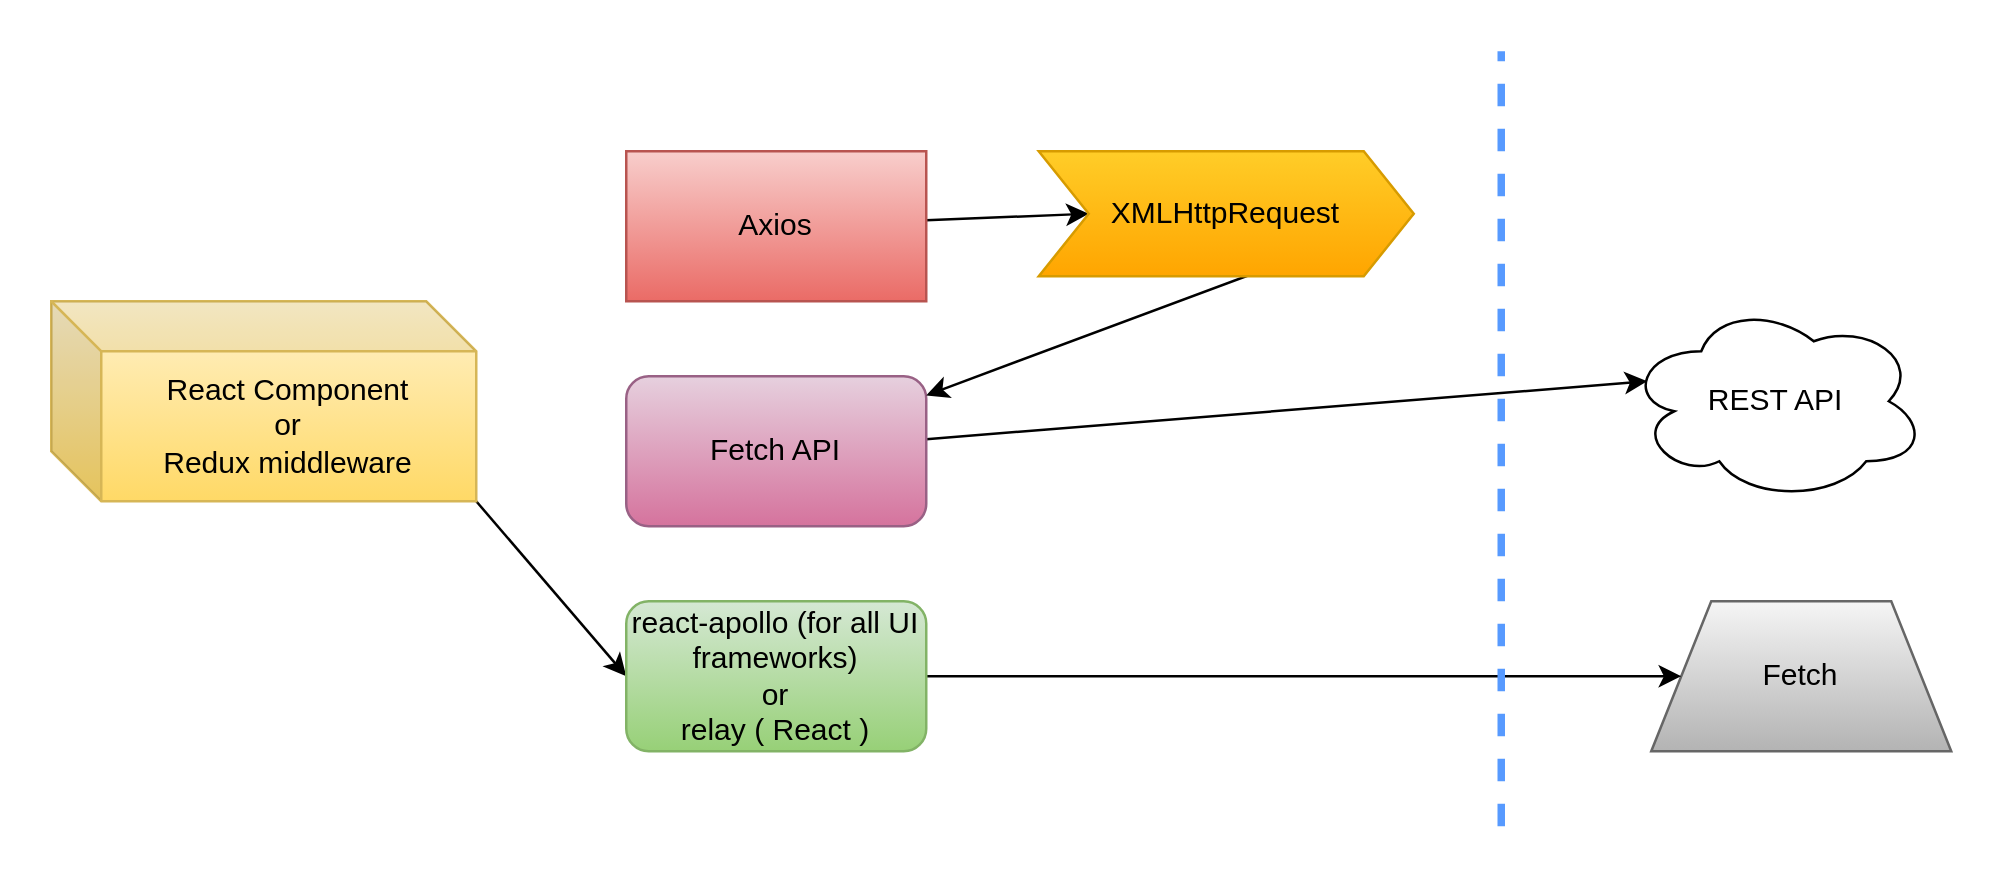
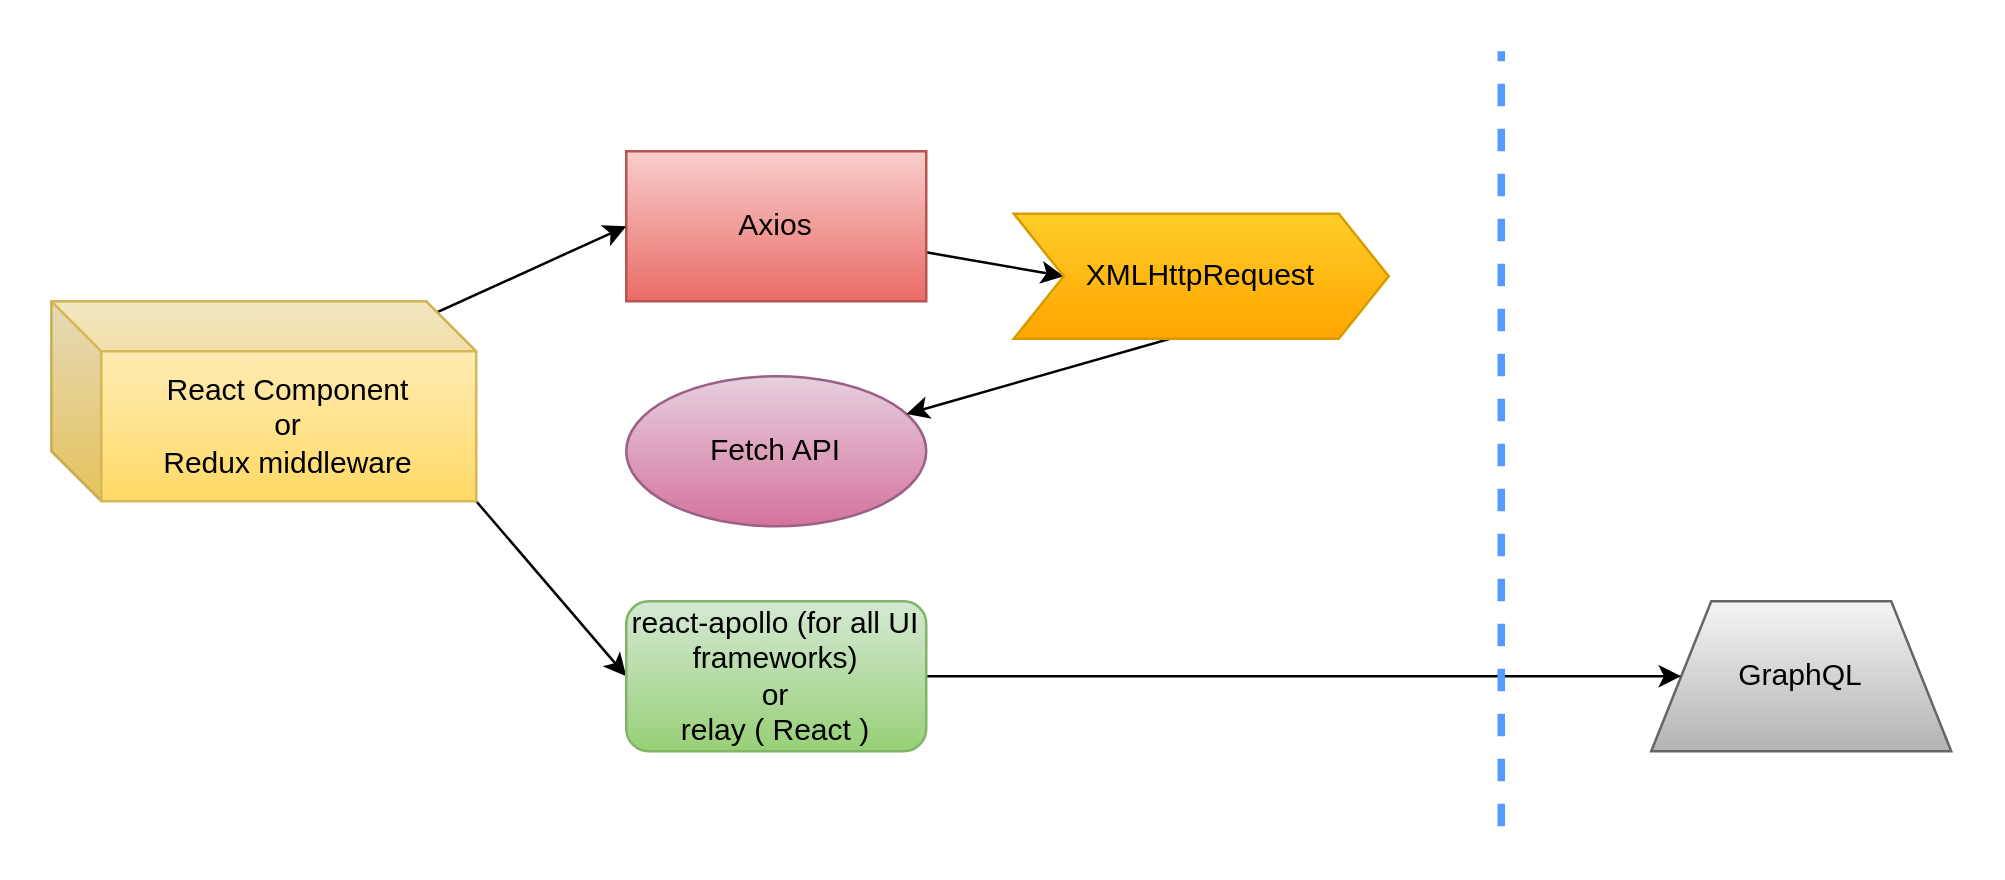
(1226, 214) -> (1201, 276)
none -> (523, 273)
(1776, 401) -> none
(1210, 416) -> none
(776, 451) -> (776, 451)
(1801, 676) -> (1801, 676)
